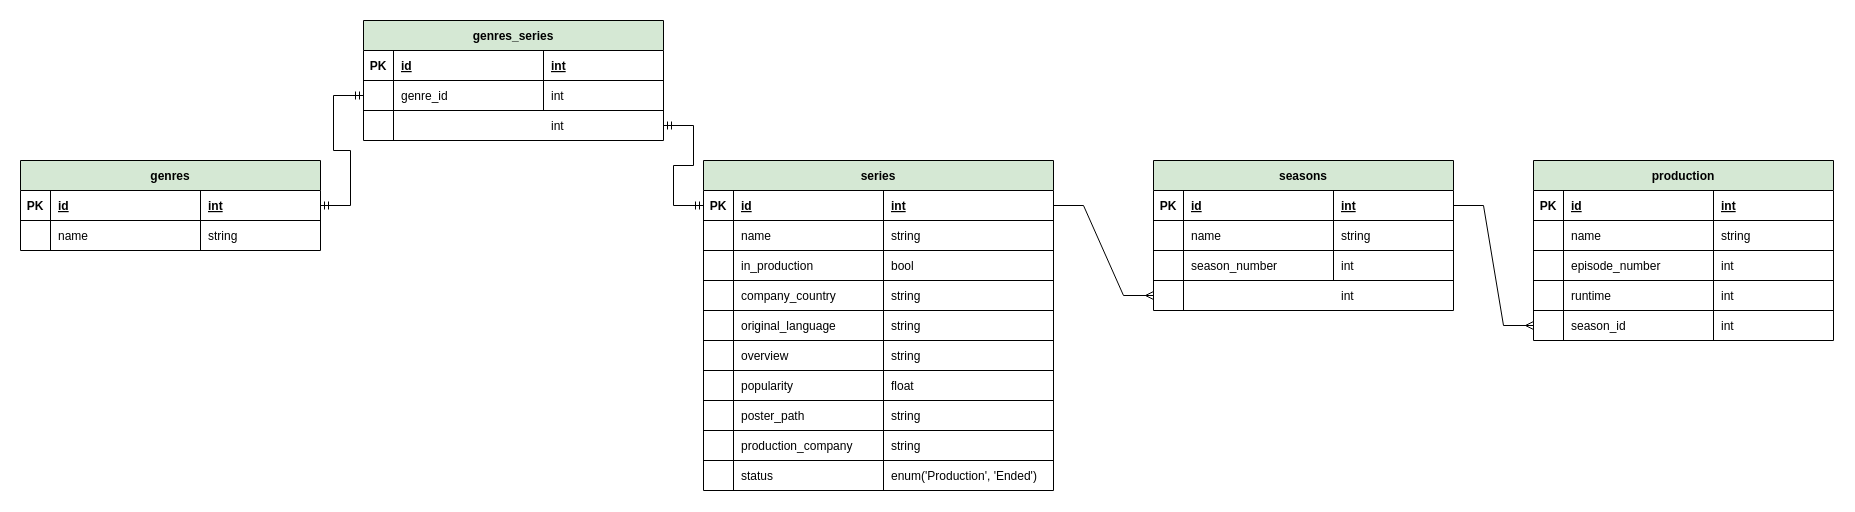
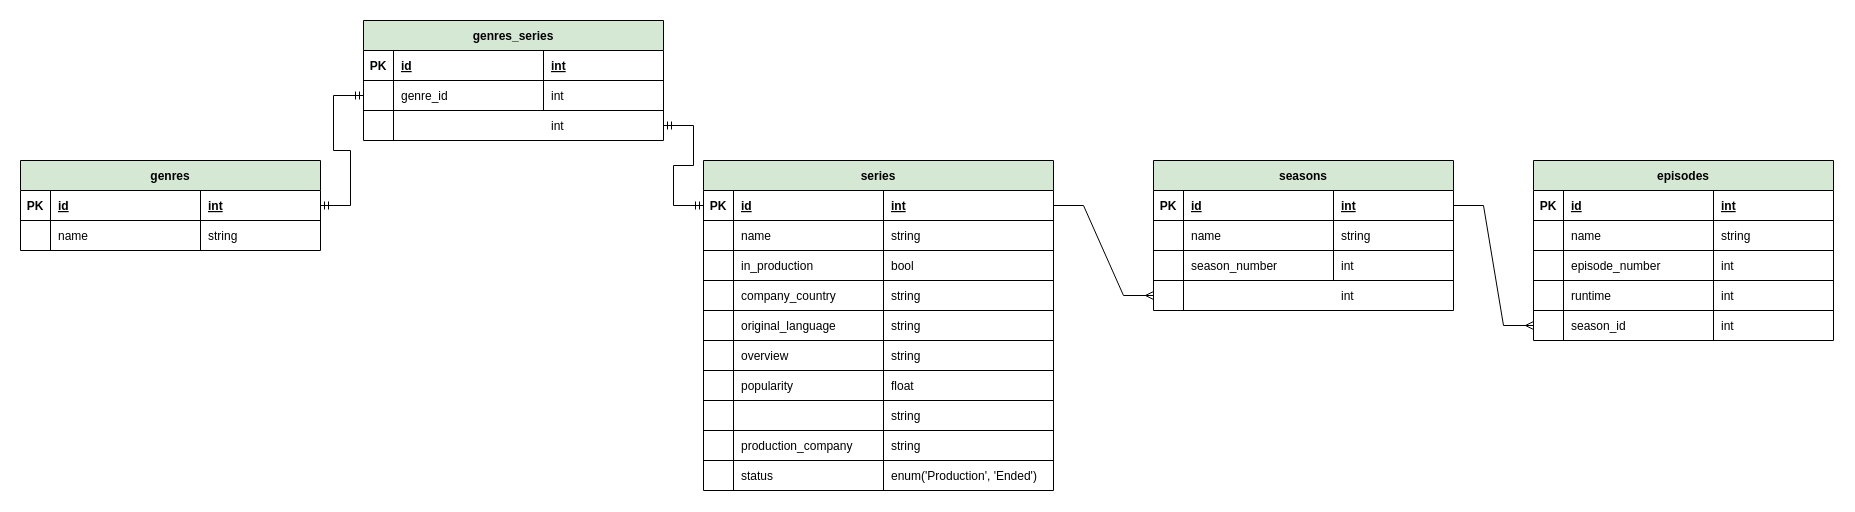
(1683, 176) -> (1683, 176)
(809, 416) -> none
